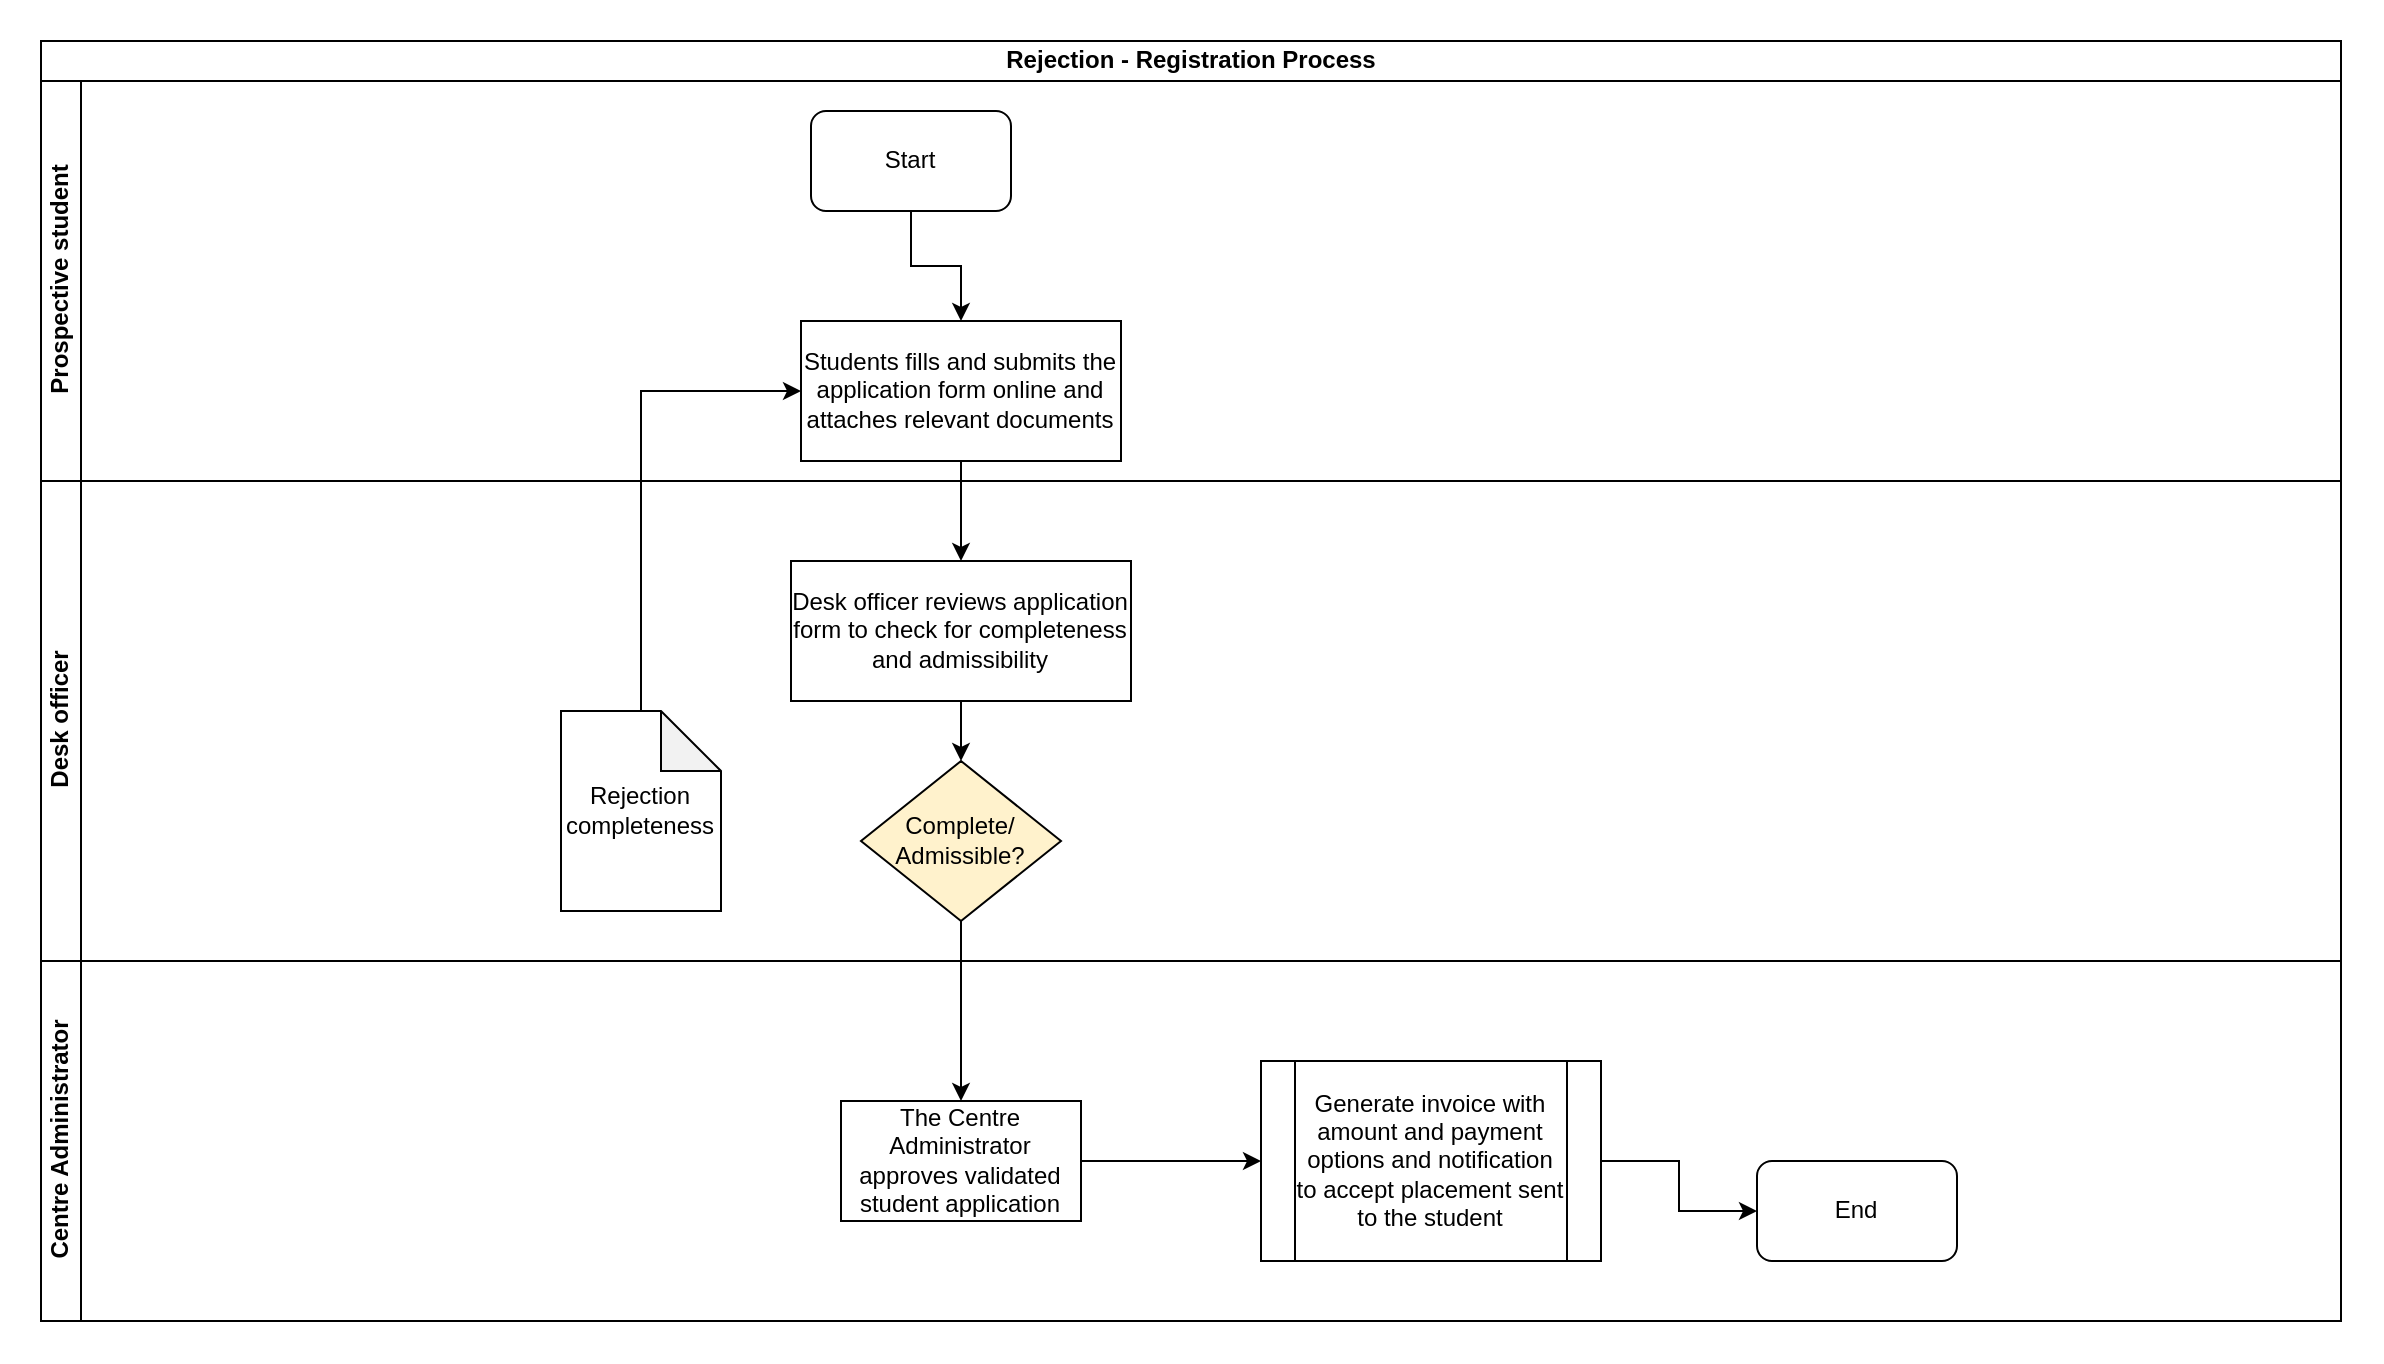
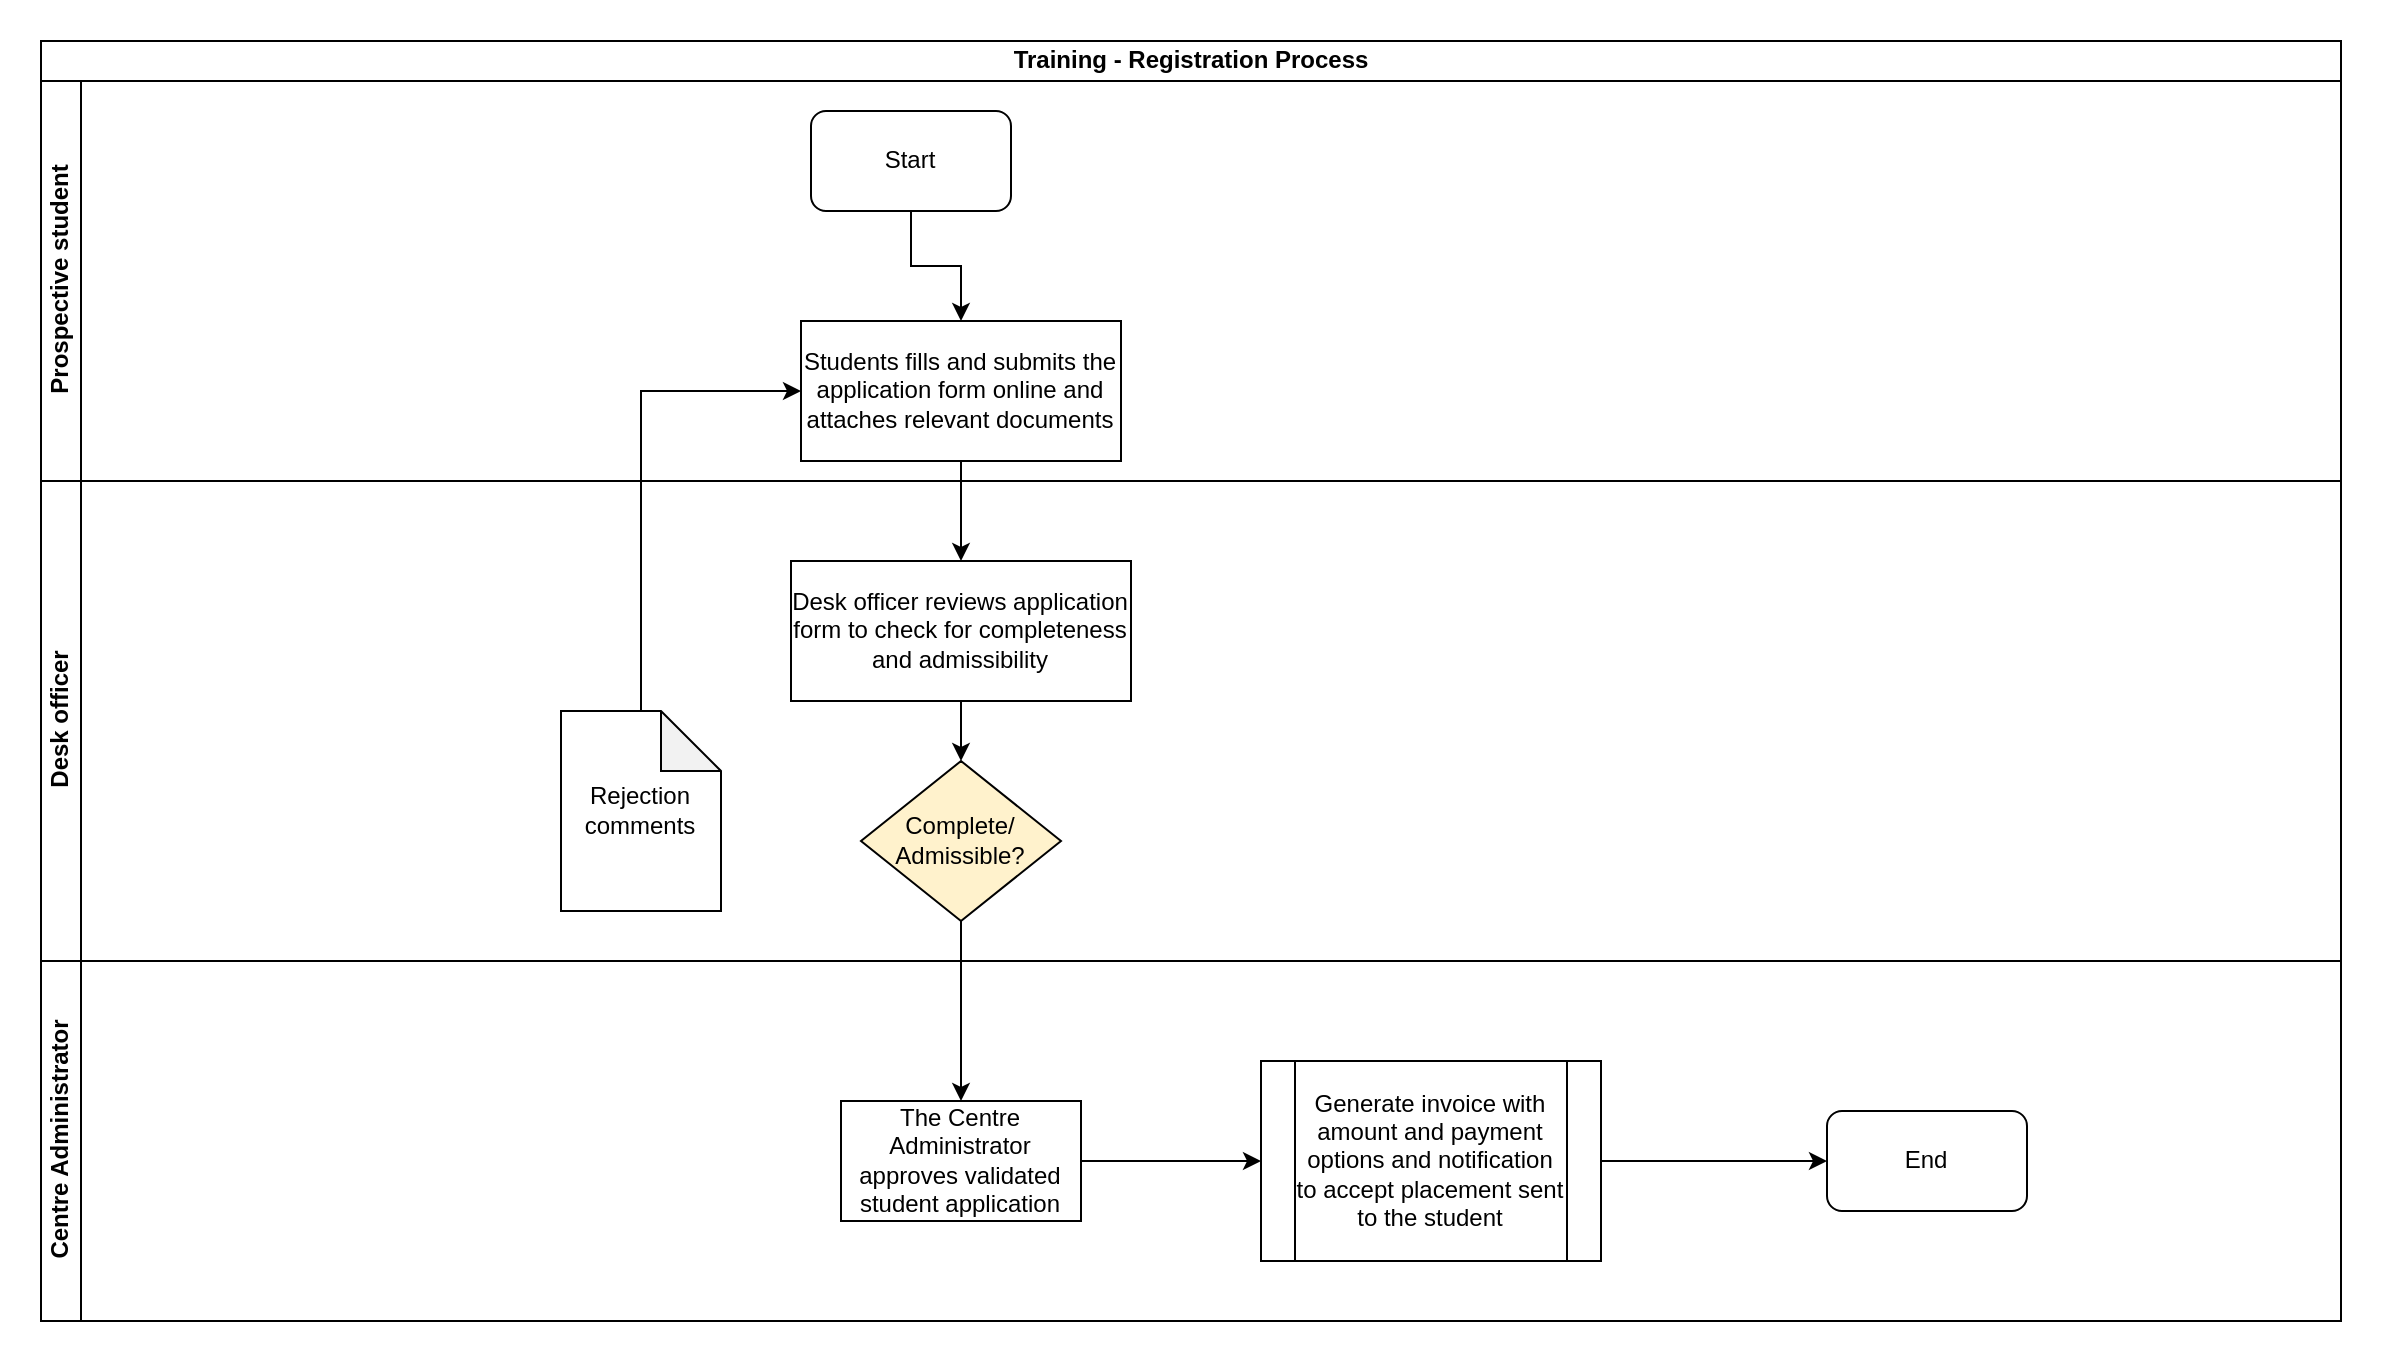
(1192, 61) -> (1192, 61)
(641, 811) -> (641, 811)
(1857, 1211) -> (1927, 1161)
